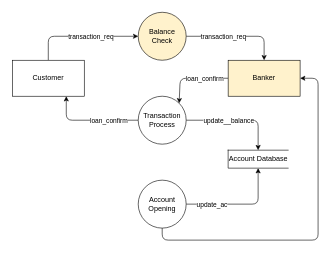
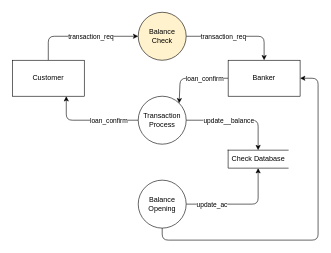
(264, 78) -> (264, 78)
(259, 159) -> (259, 159)
(162, 204) -> (162, 204)
